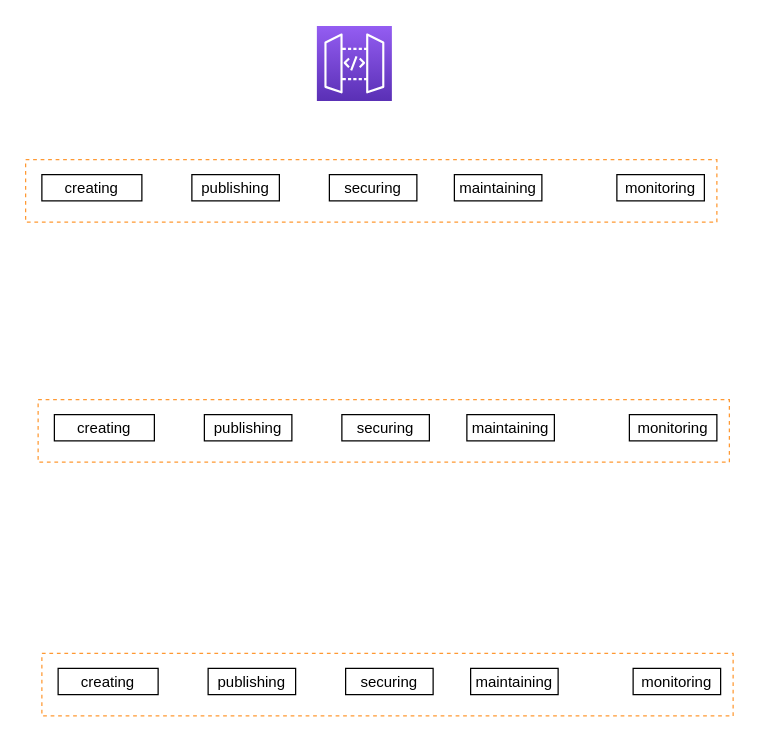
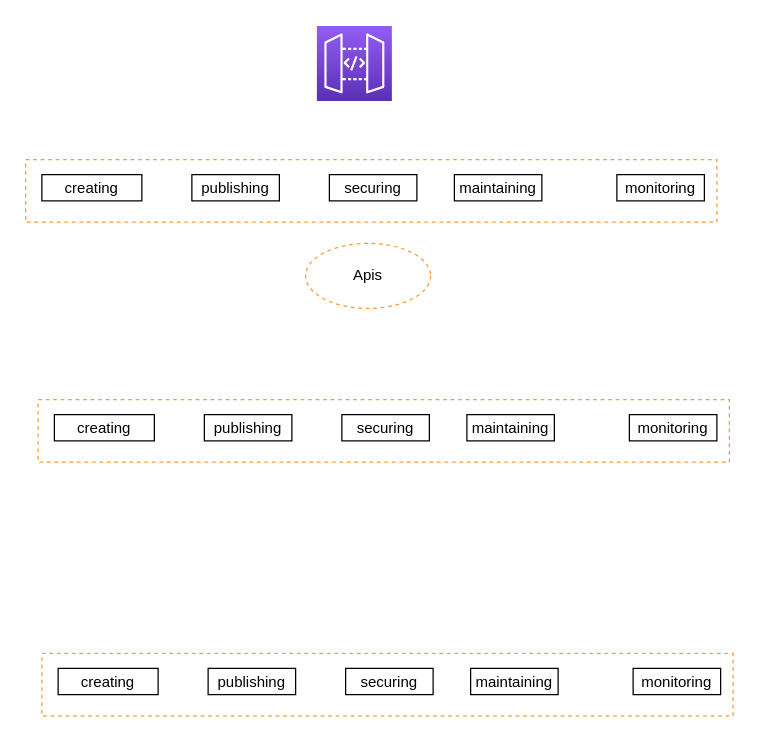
none -> (368, 276)
